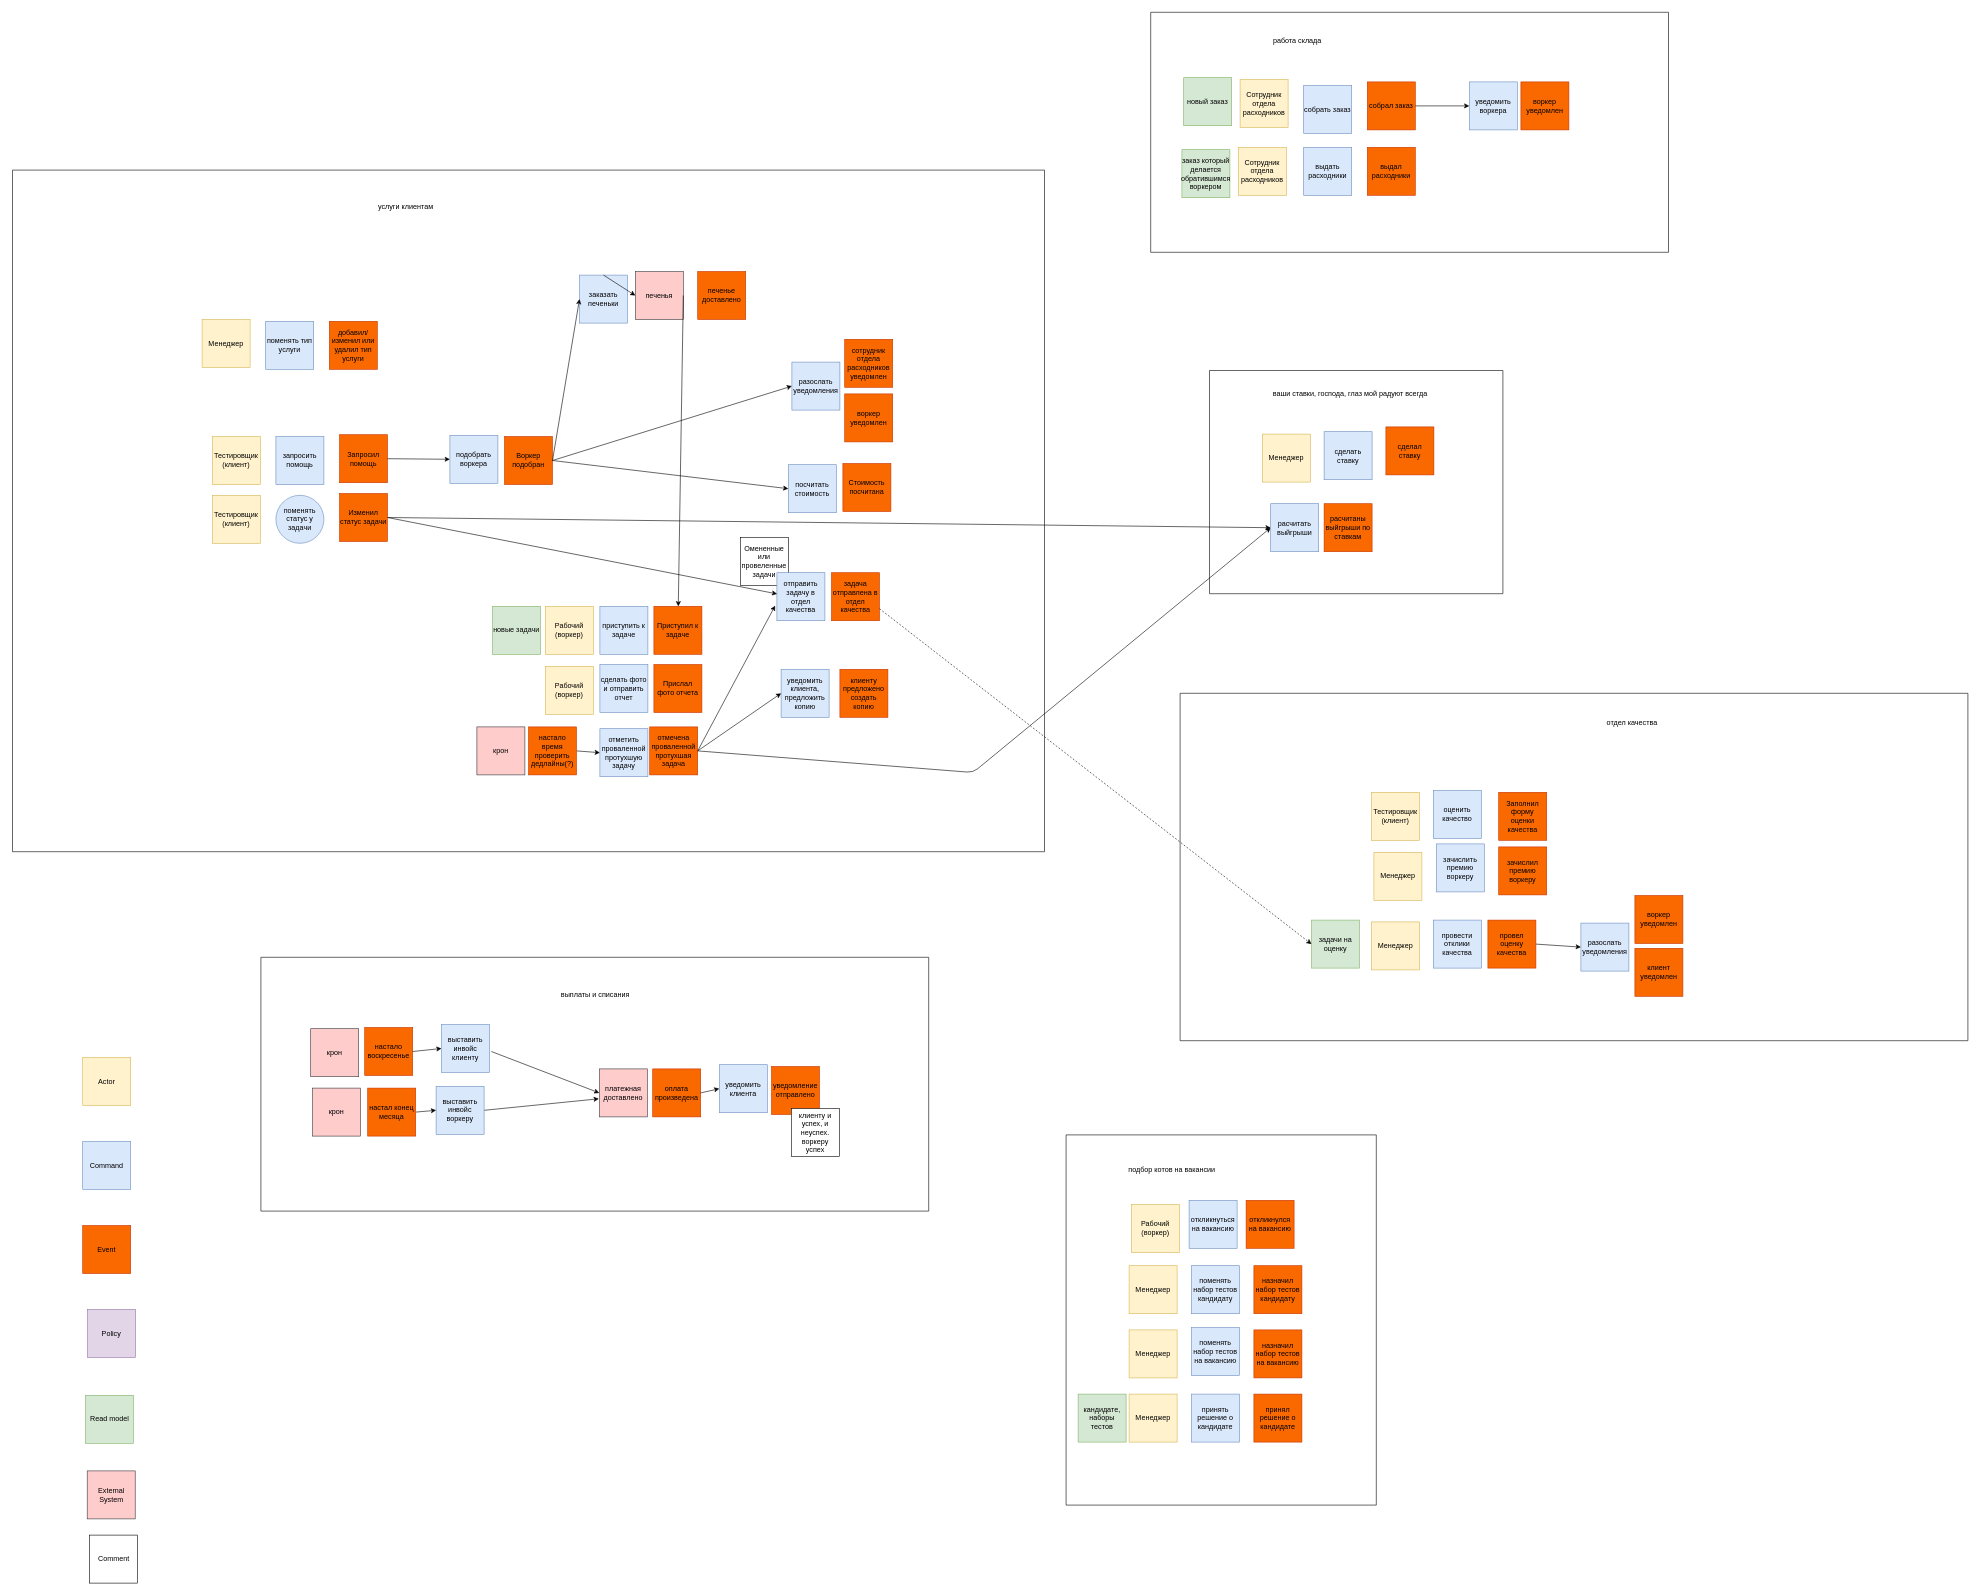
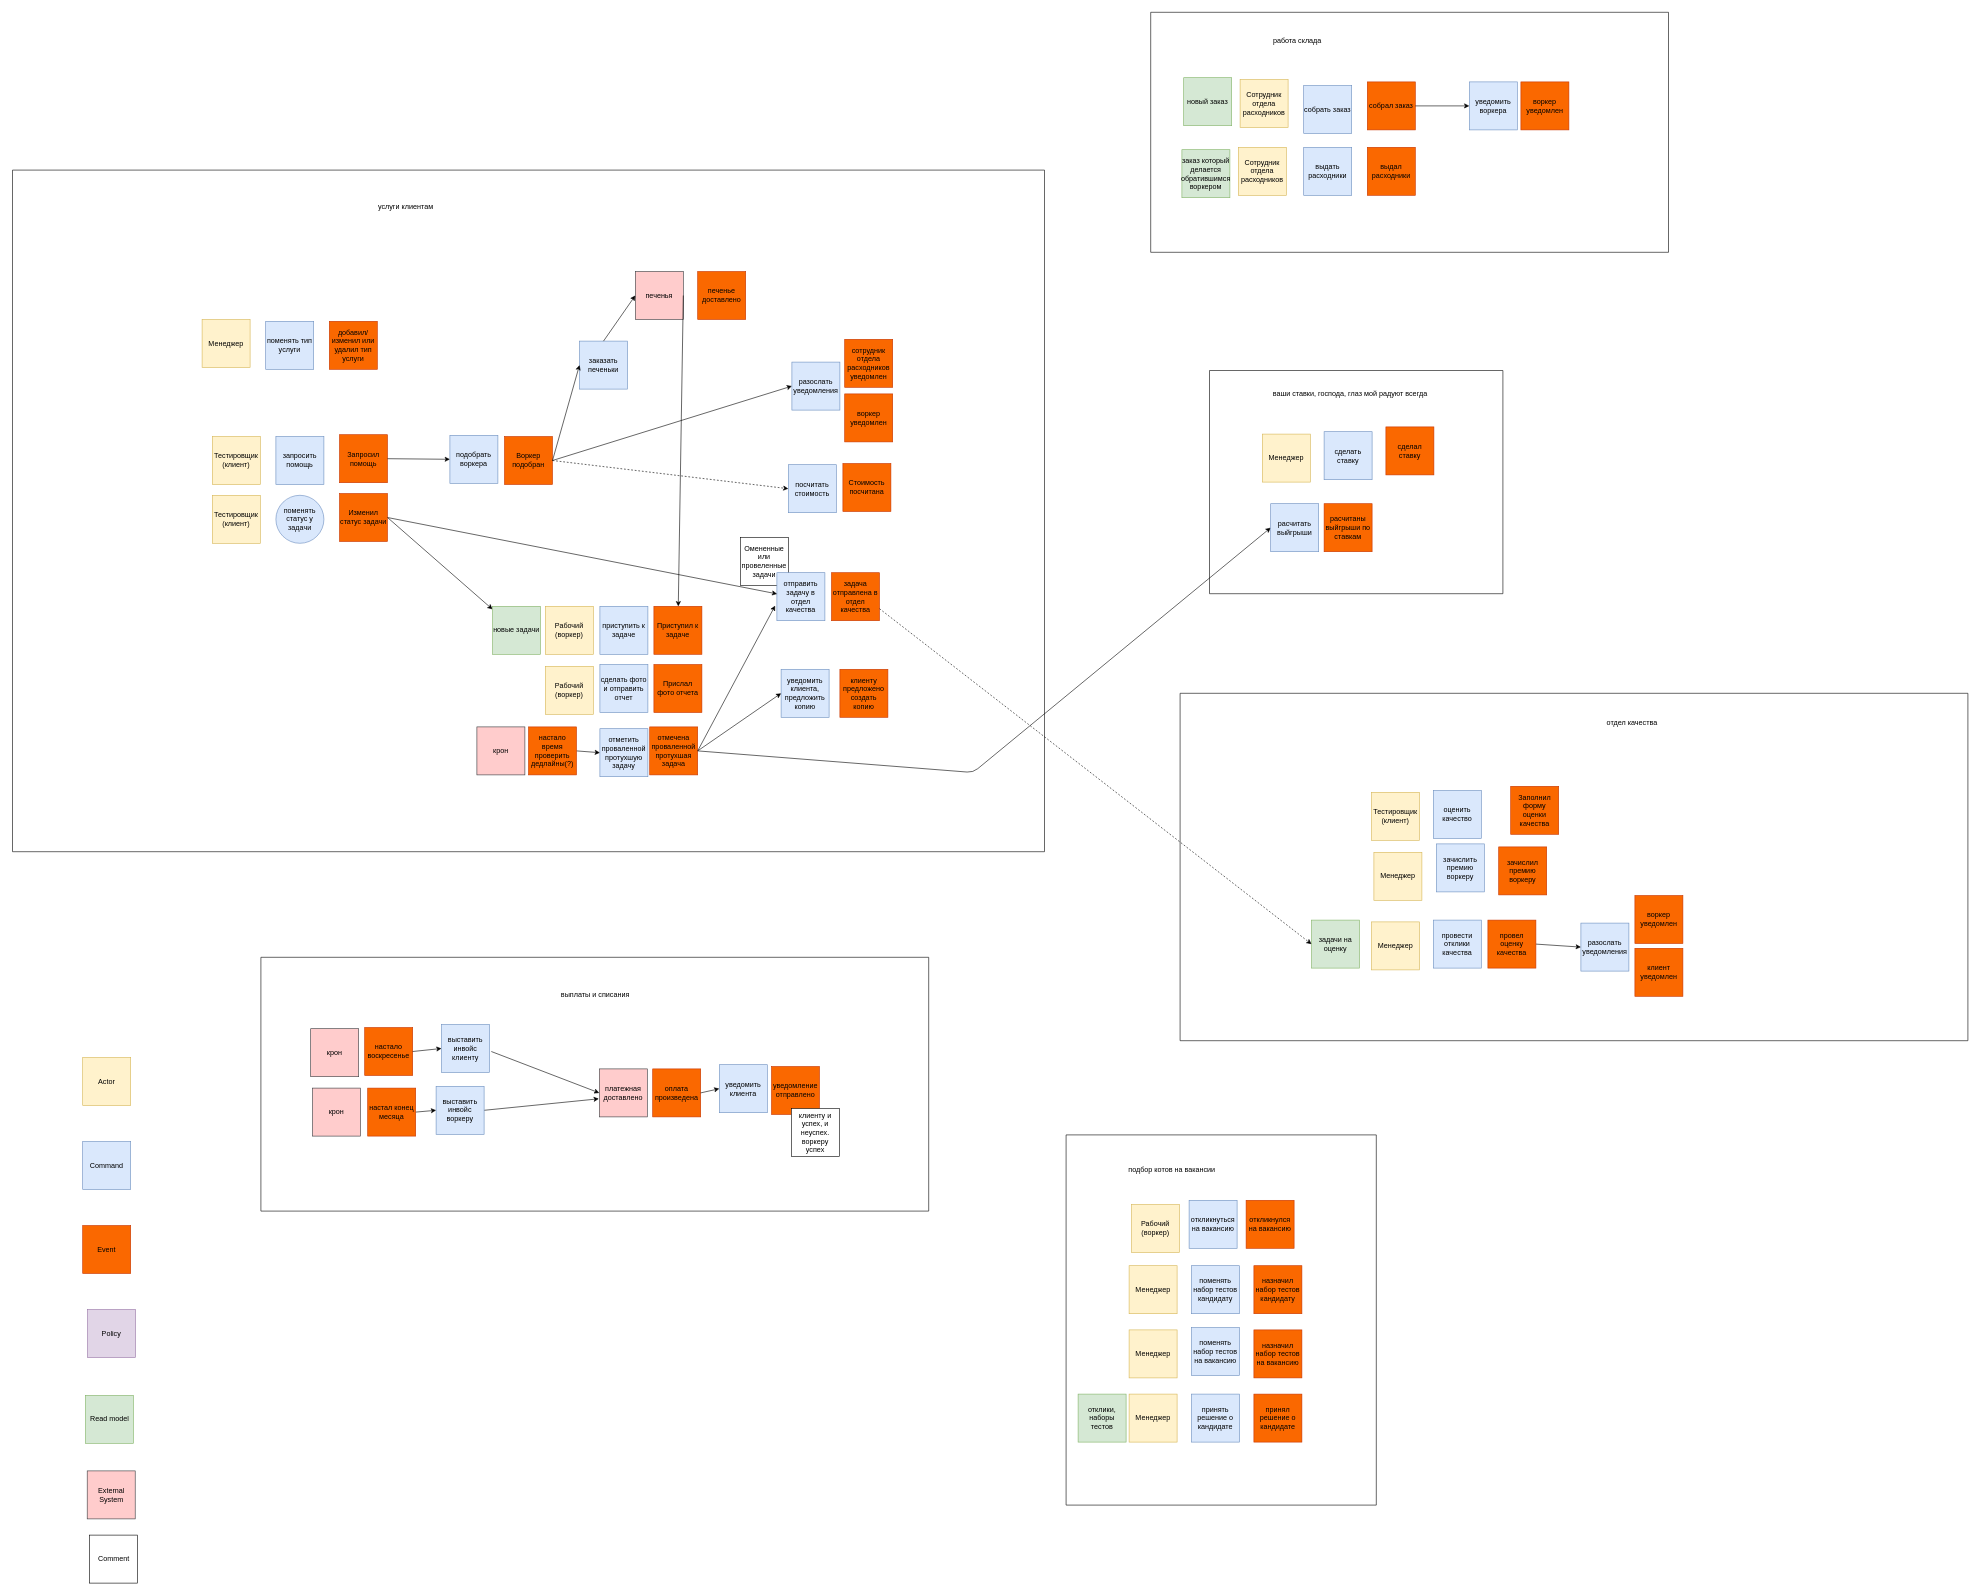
(603, 299) -> (603, 365)
(669, 474) -> (669, 474)
(473, 518) -> (440, 564)
(1523, 816) -> (1535, 810)
(1102, 1418) -> (1102, 1418)
